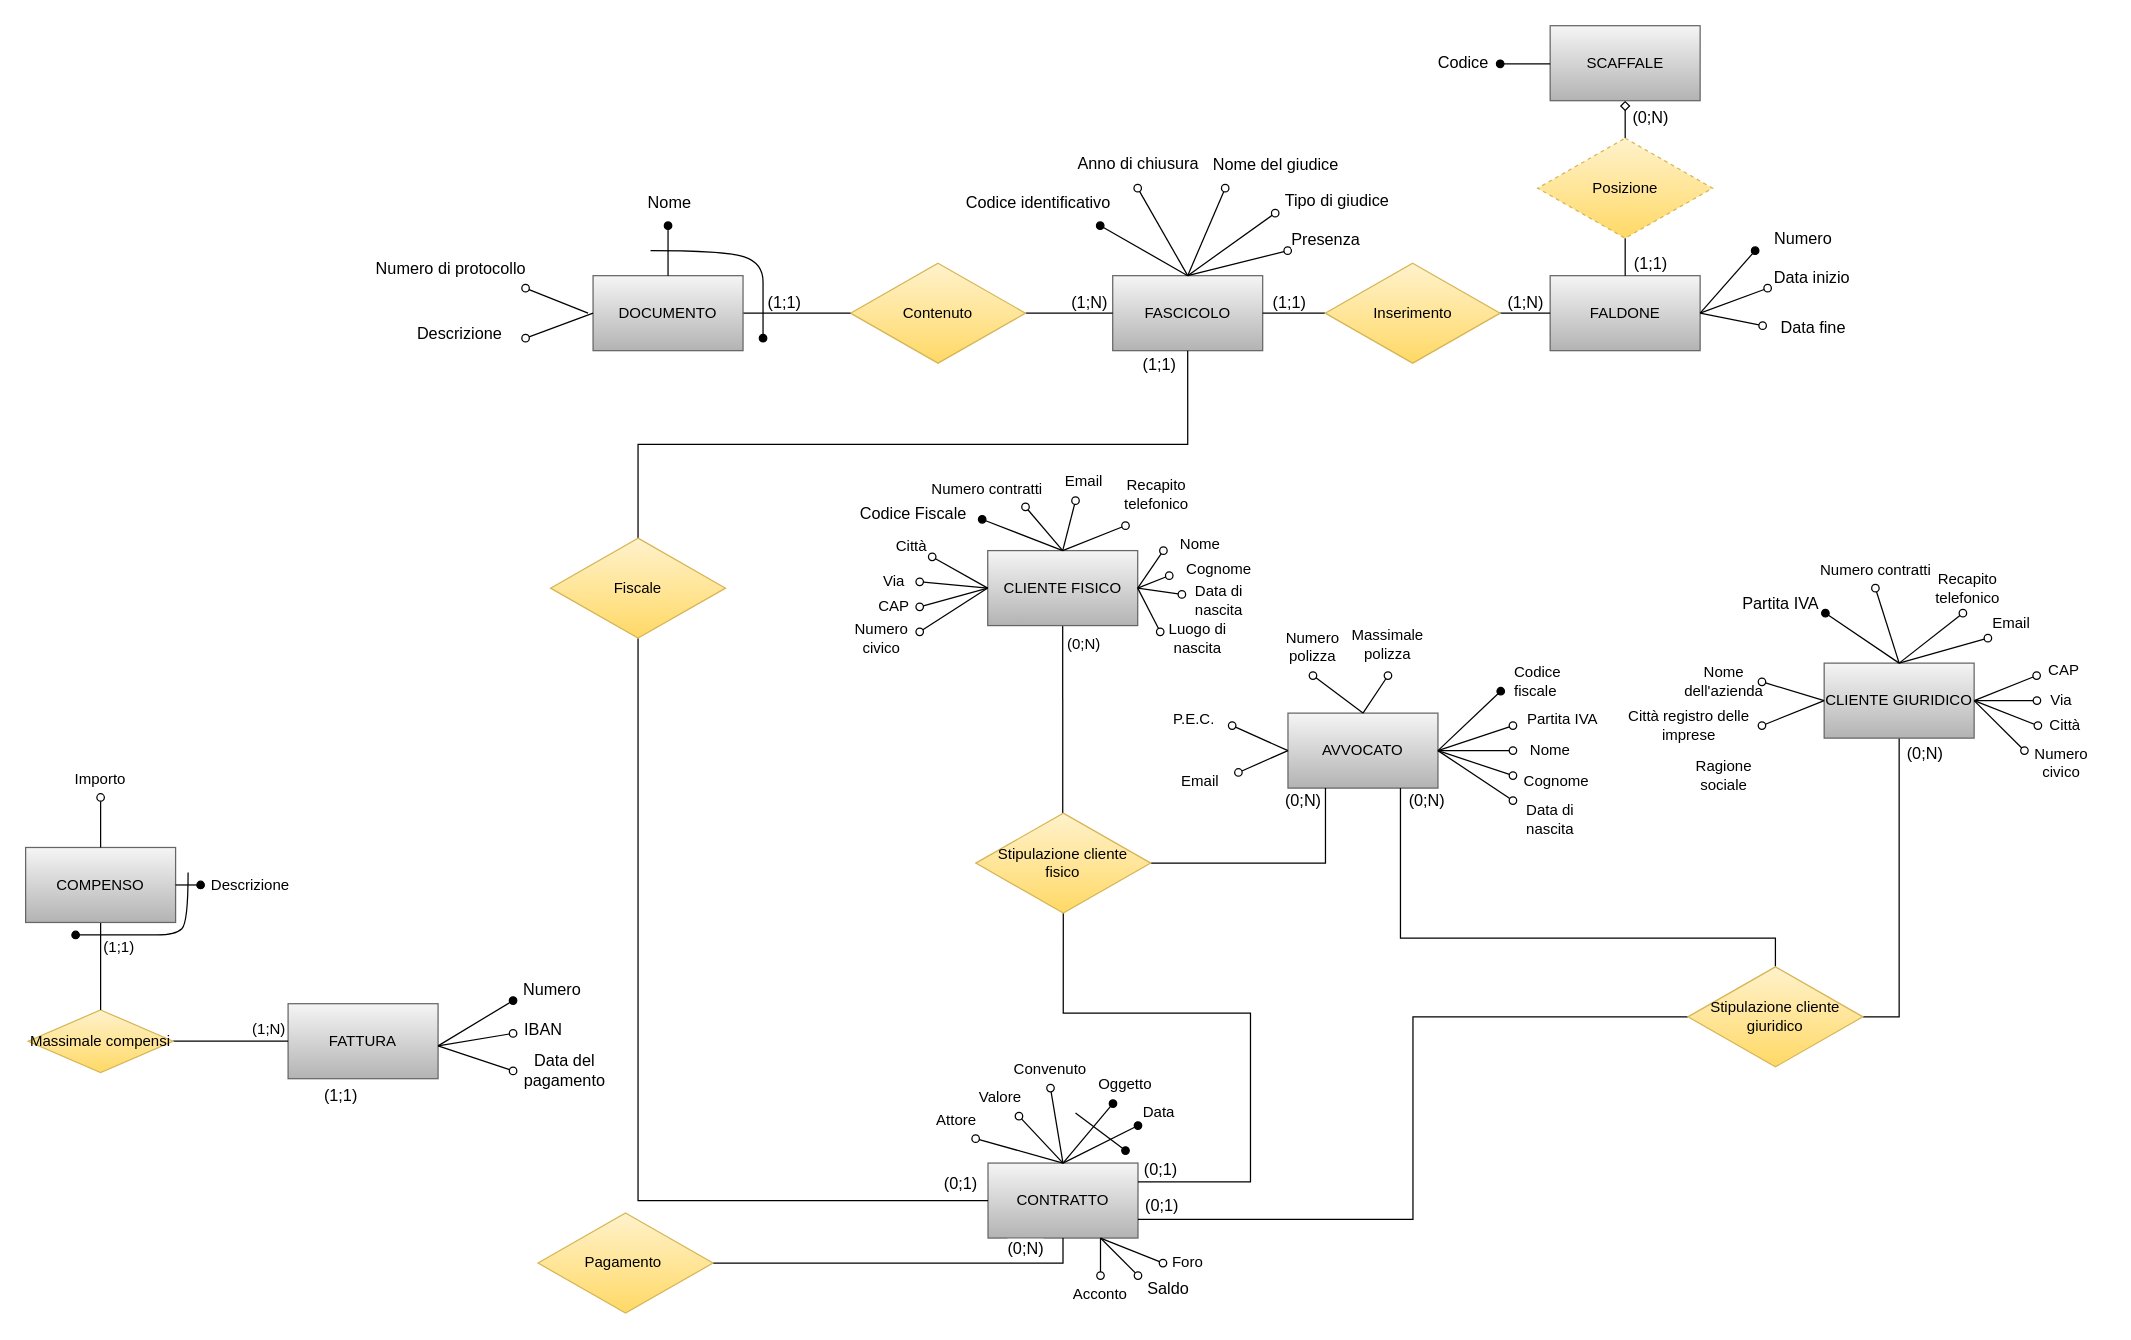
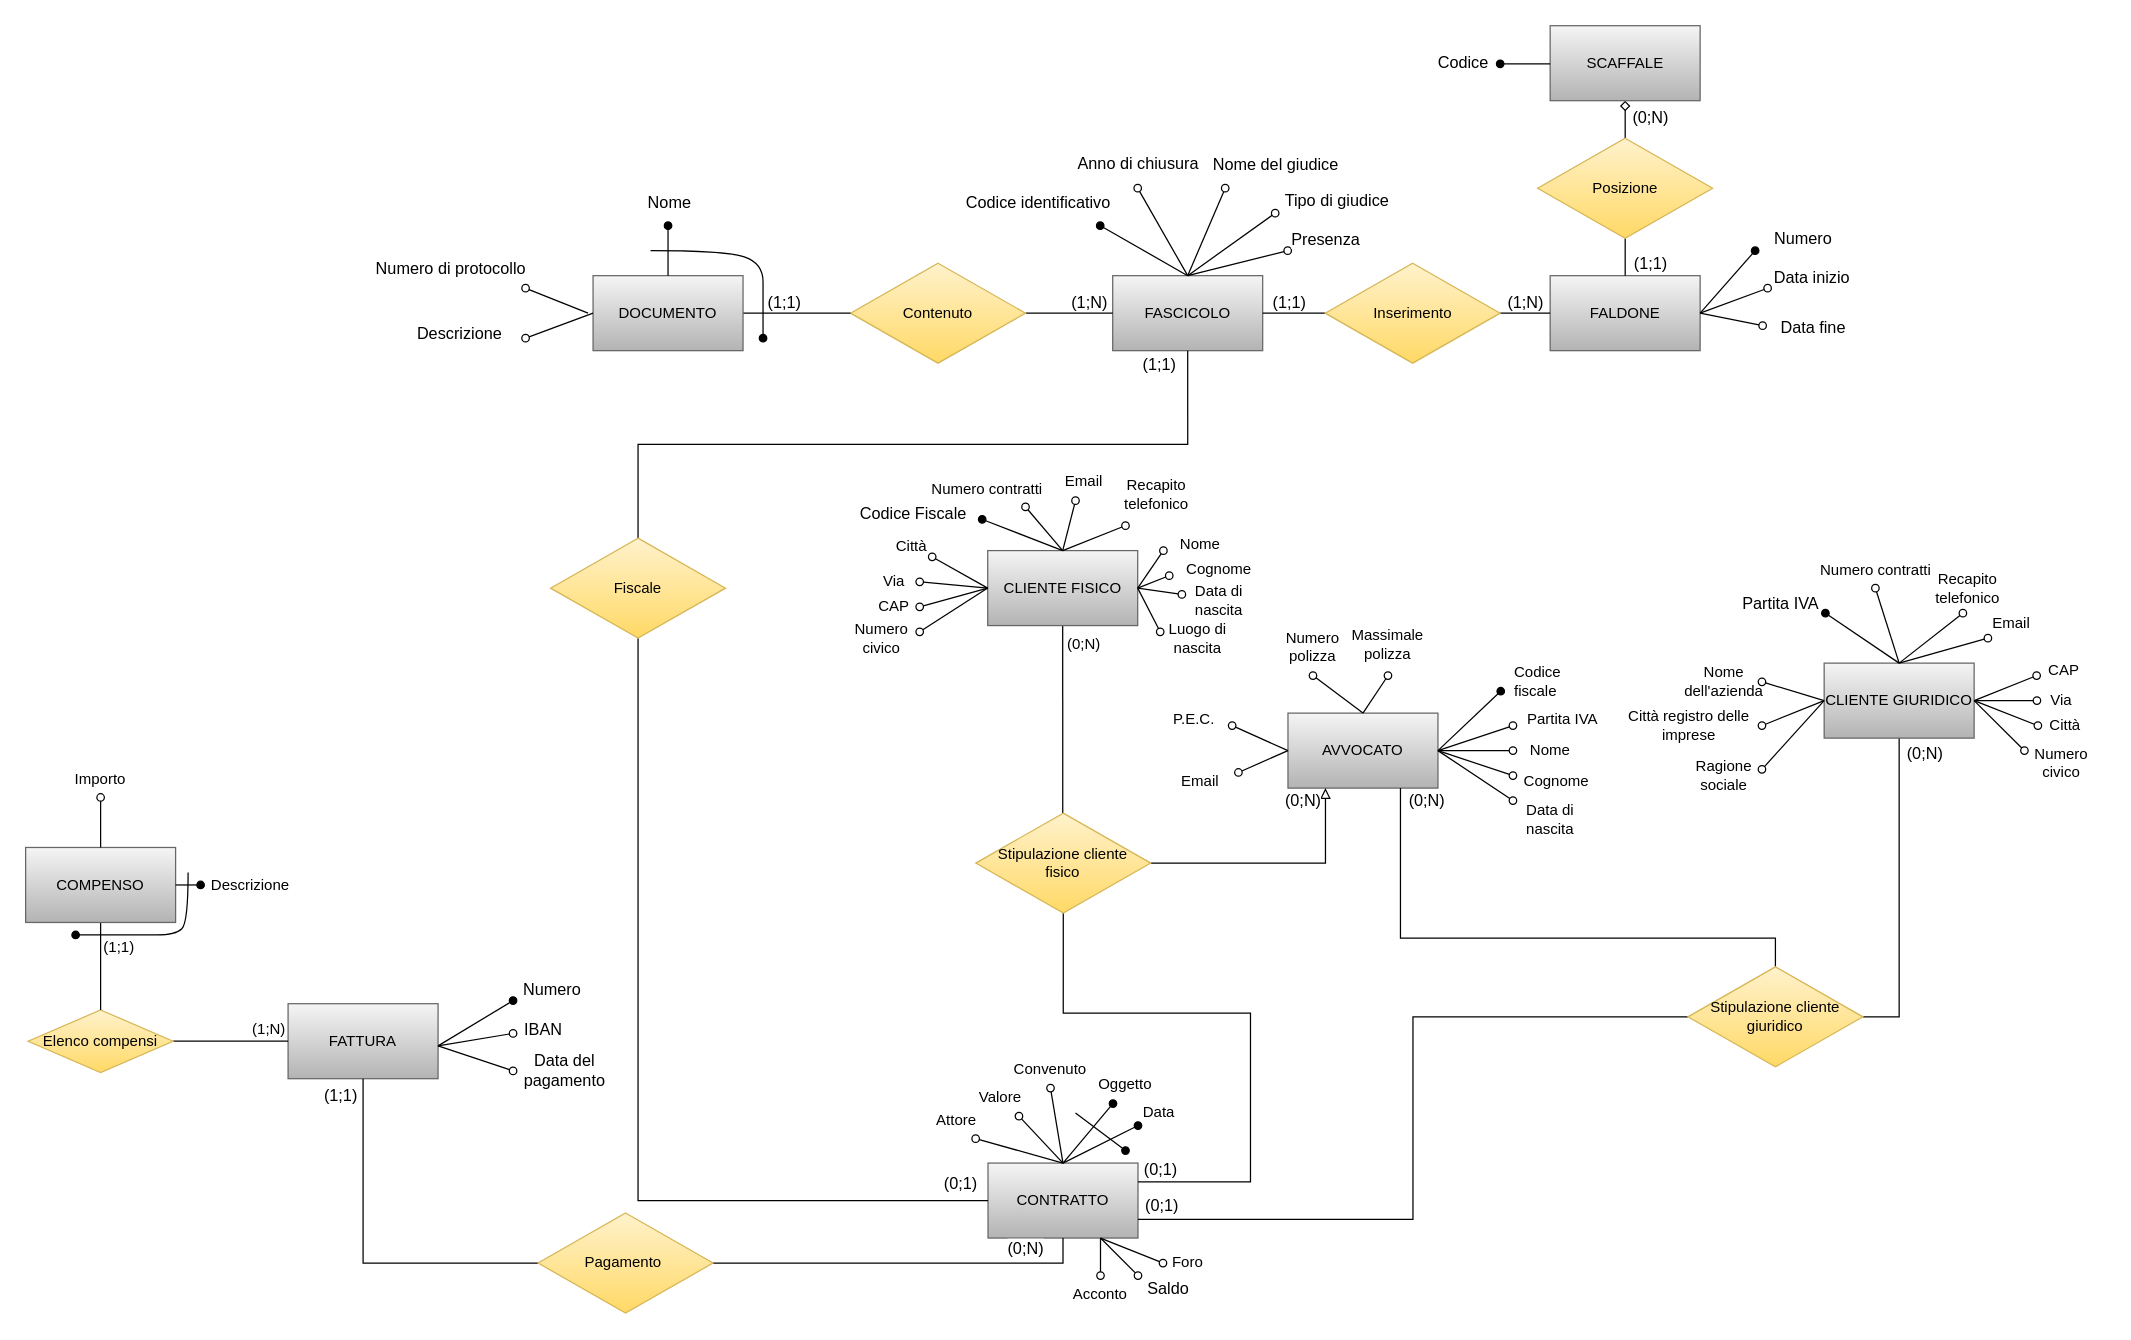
(1625, 188) -> (1625, 188)
none -> (1794, 734)
(1326, 794) -> (1326, 799)
(101, 1042) -> (101, 1042)
none -> (363, 1259)
